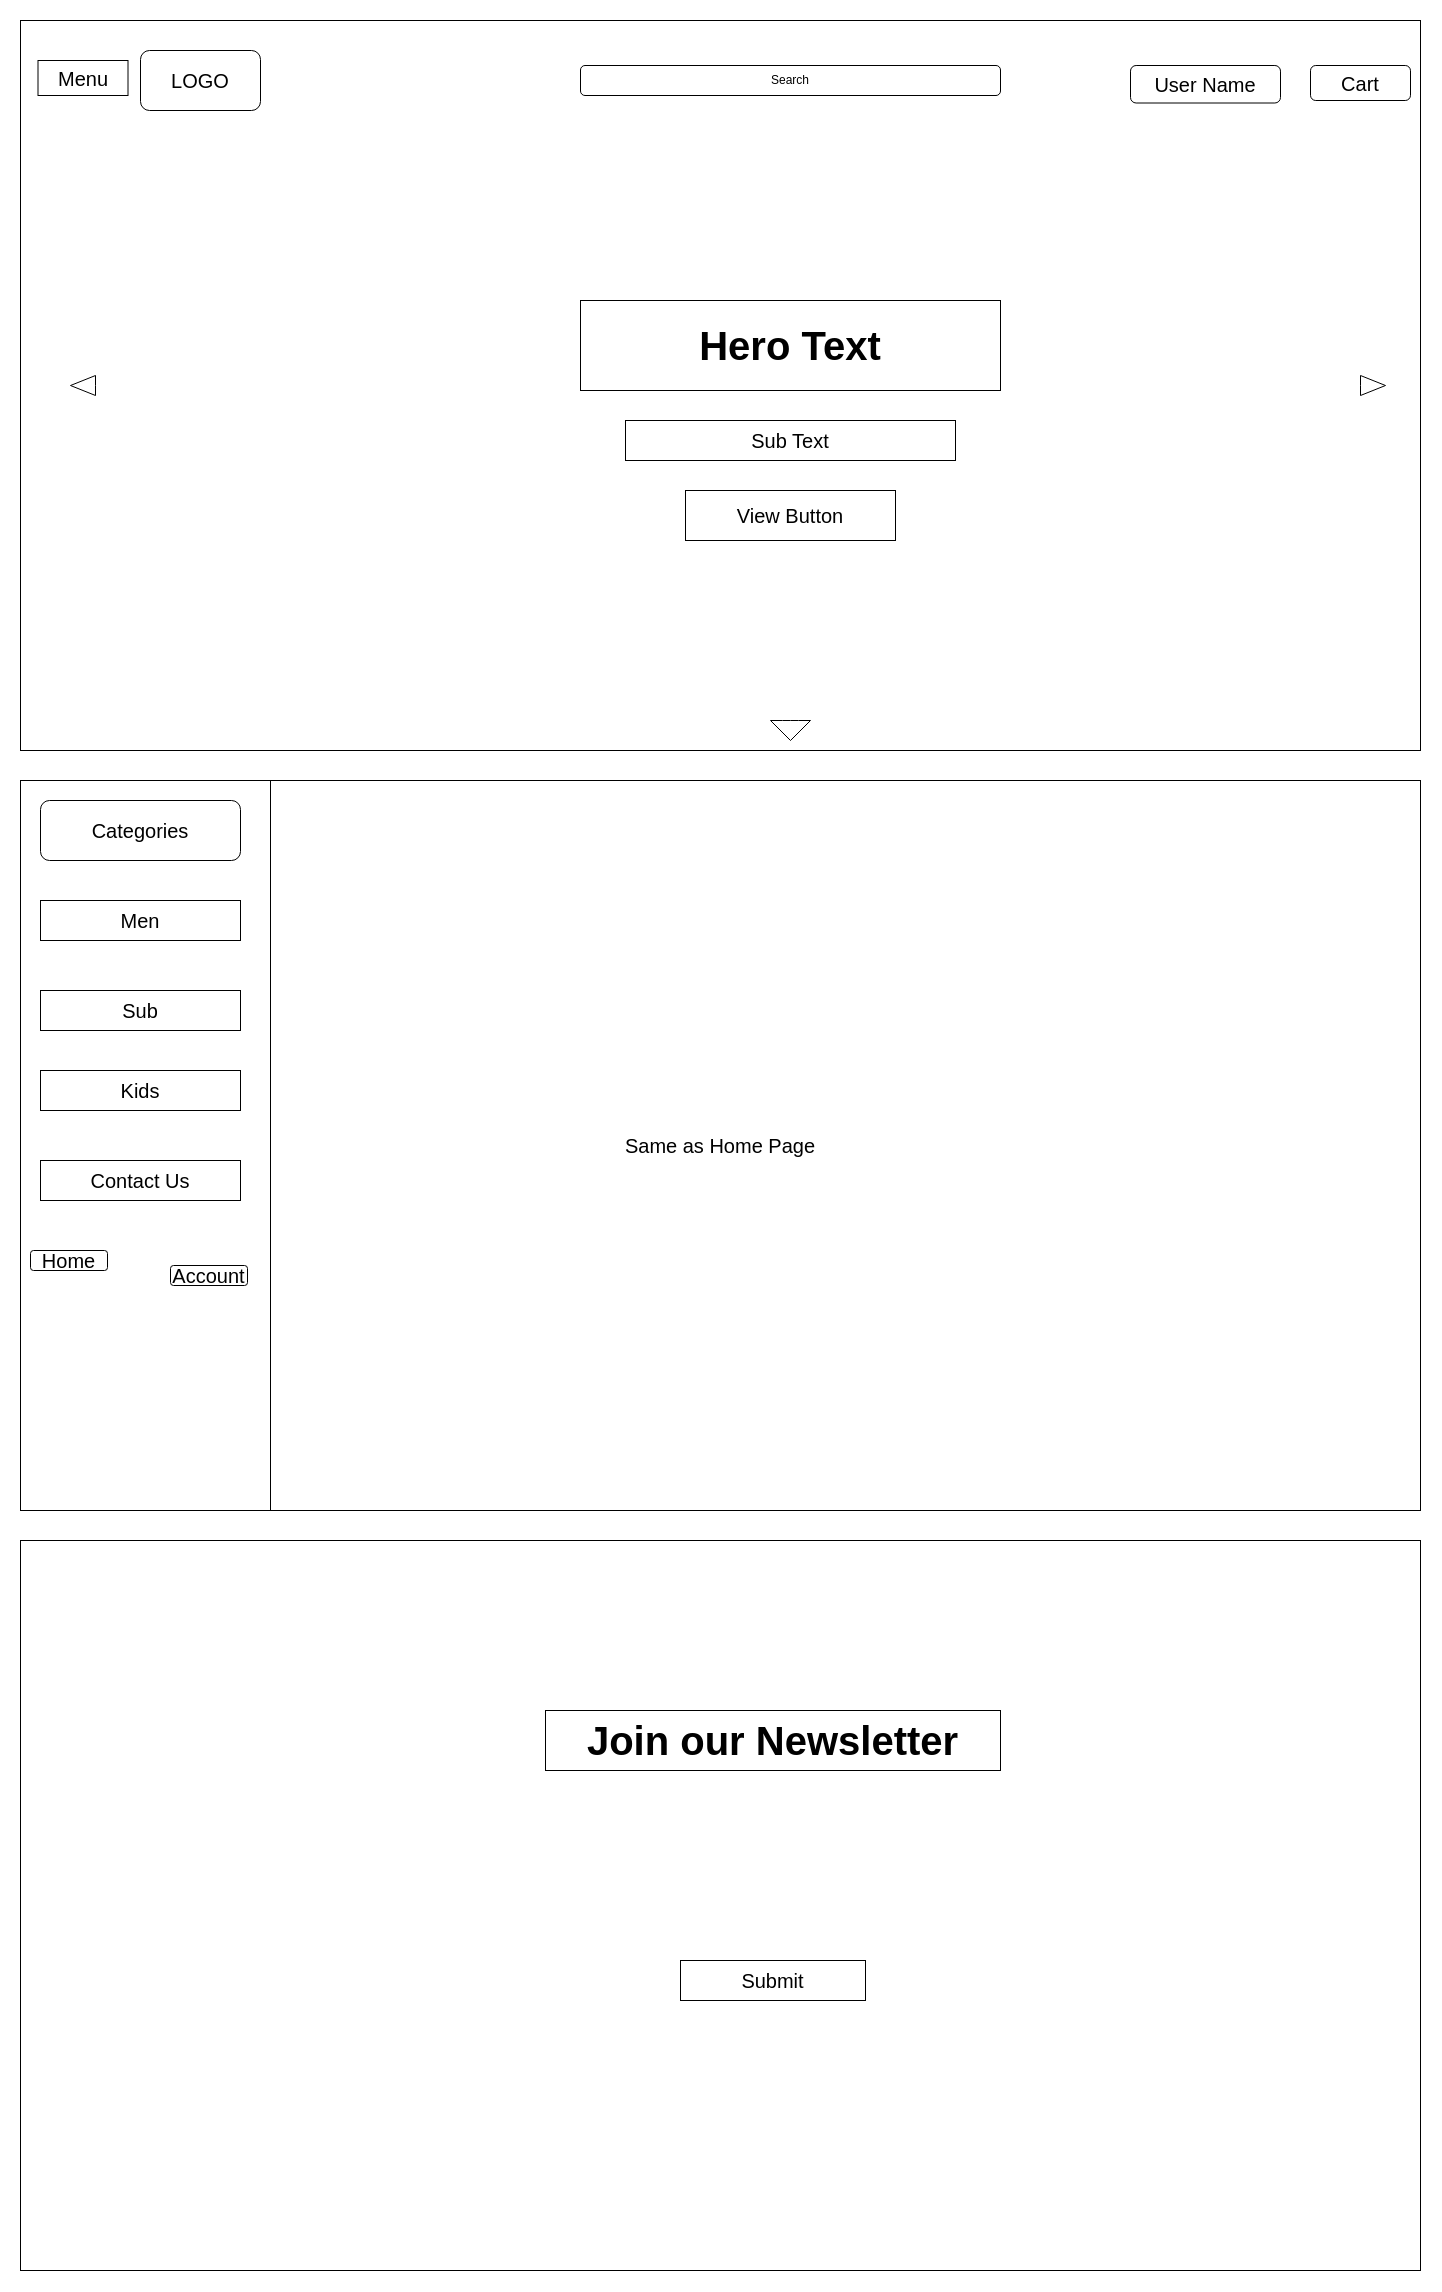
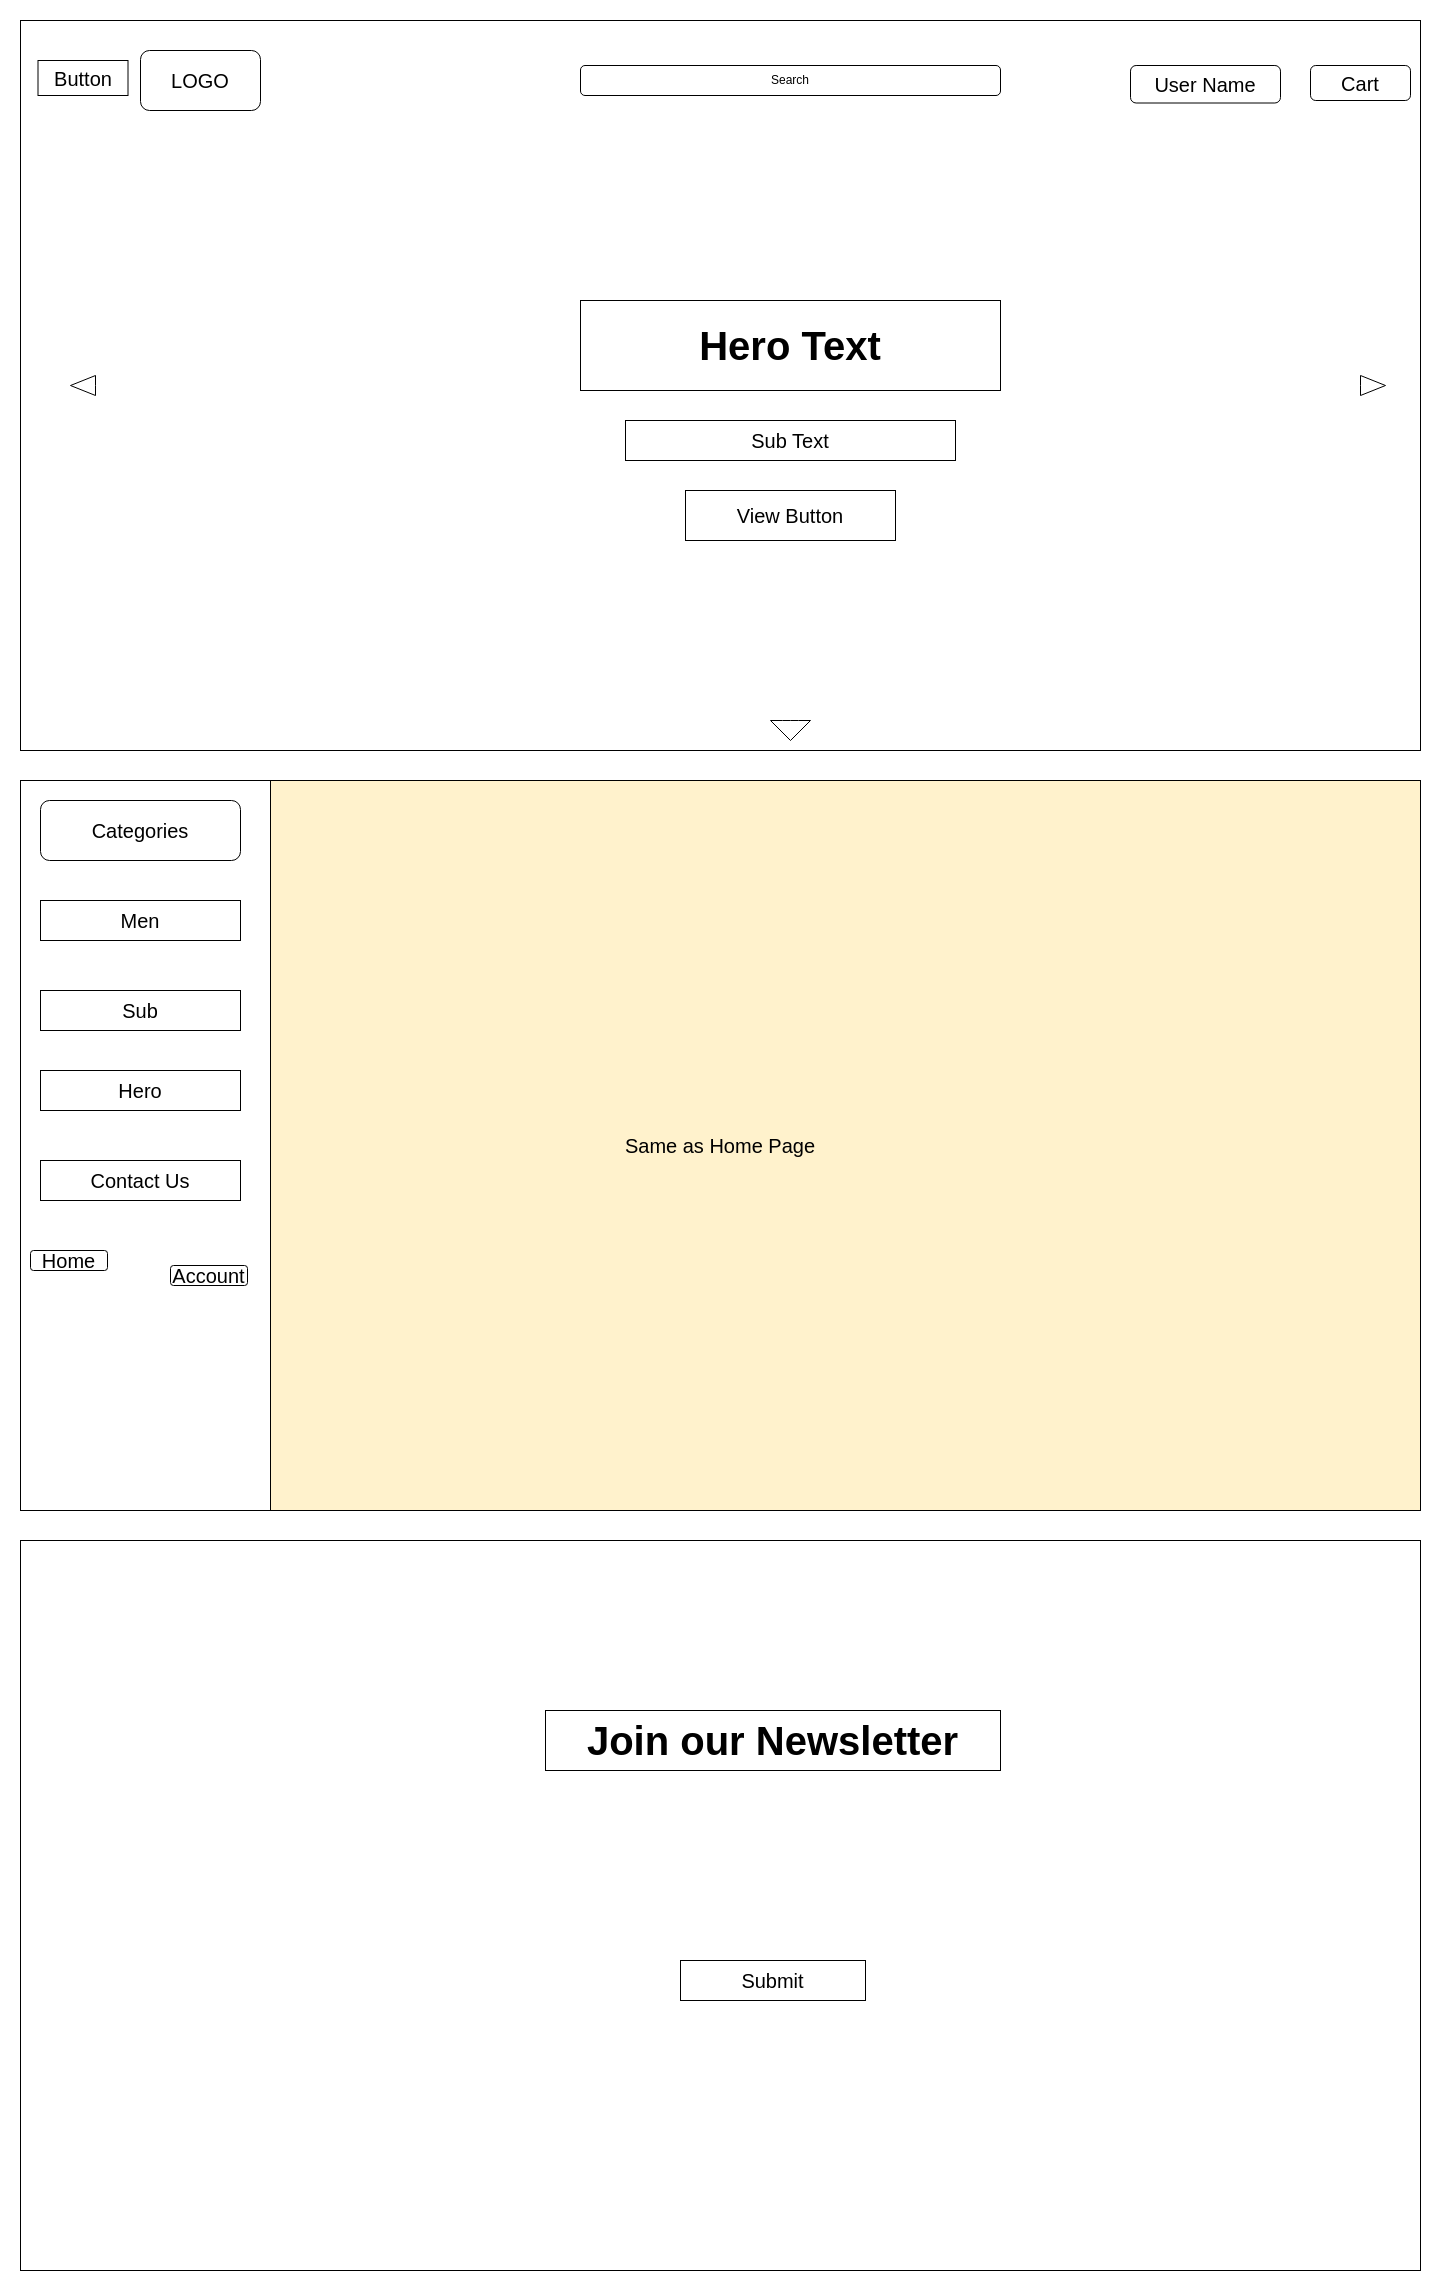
(84, 79) -> (84, 79)
(141, 1091) -> (141, 1091)
(721, 1146) -> (721, 1146)
